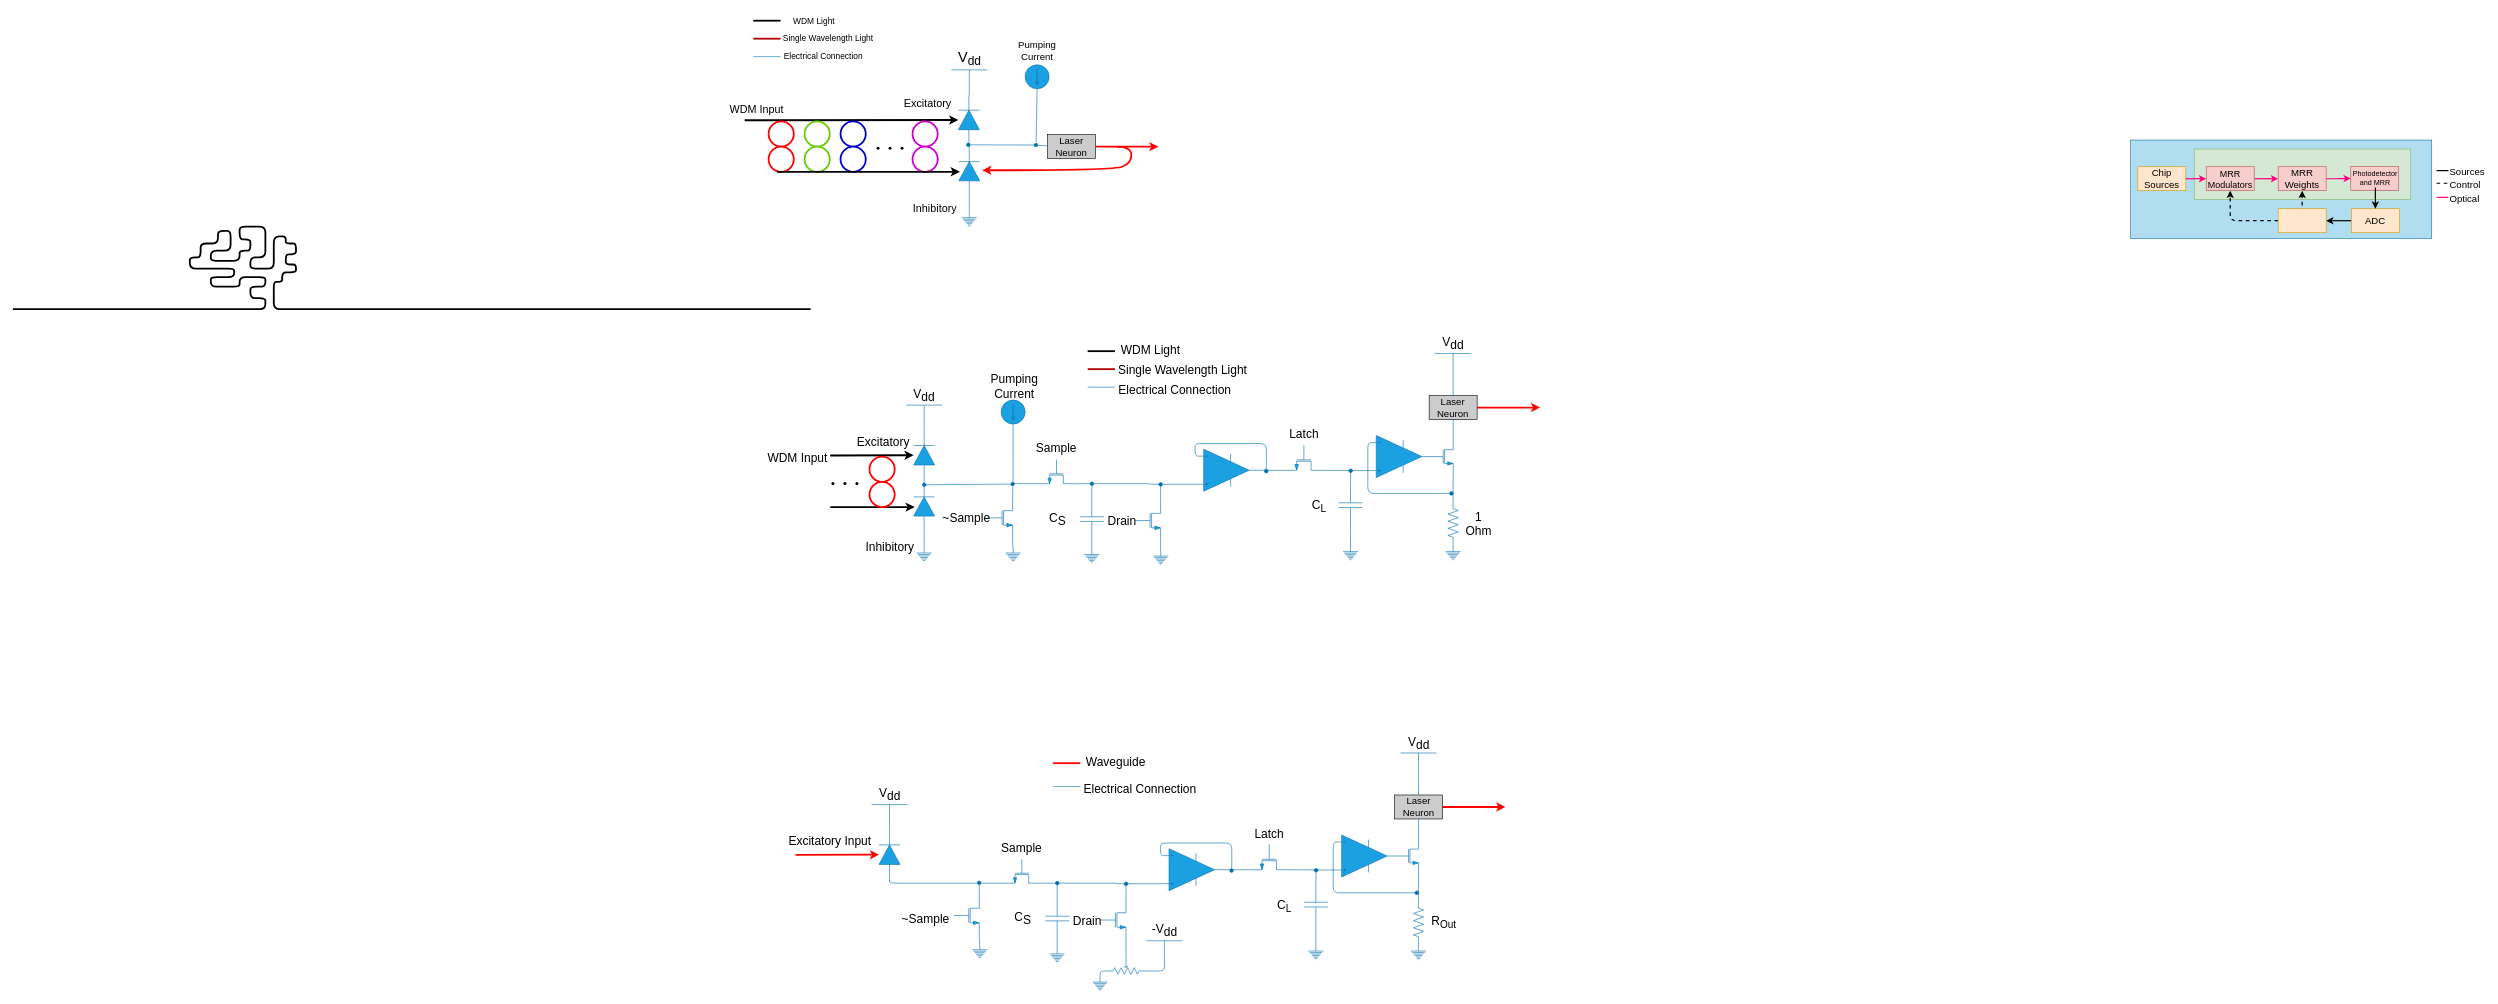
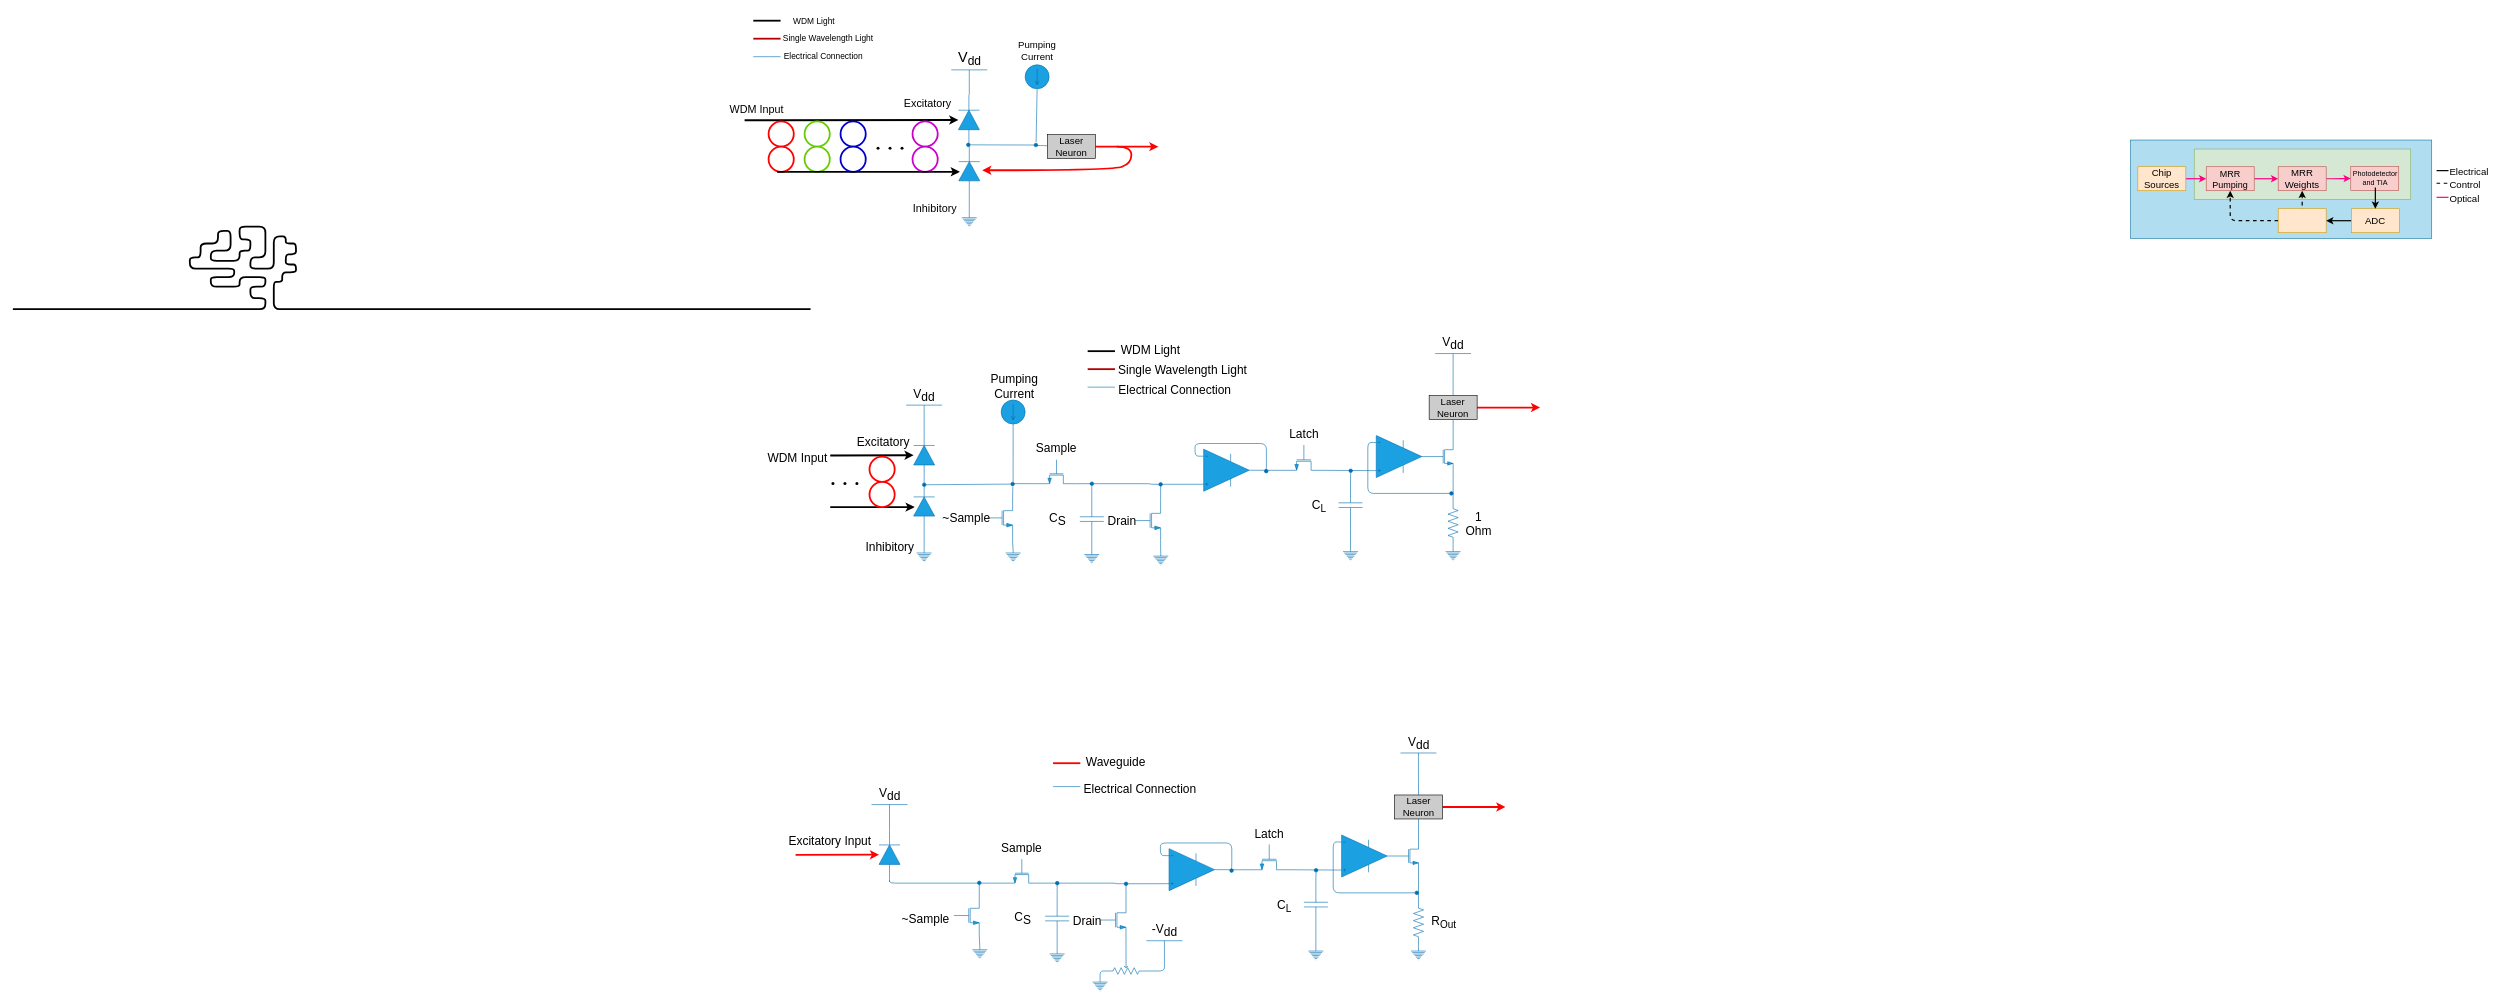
(2468, 171) -> (2468, 171)
(2231, 179) -> (2231, 179)
(2376, 179) -> (2376, 179)
